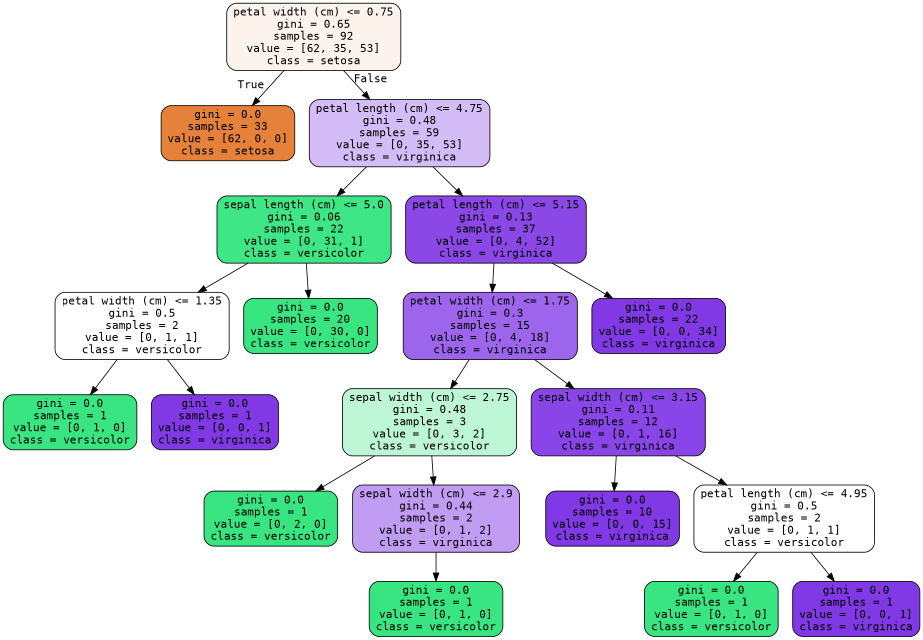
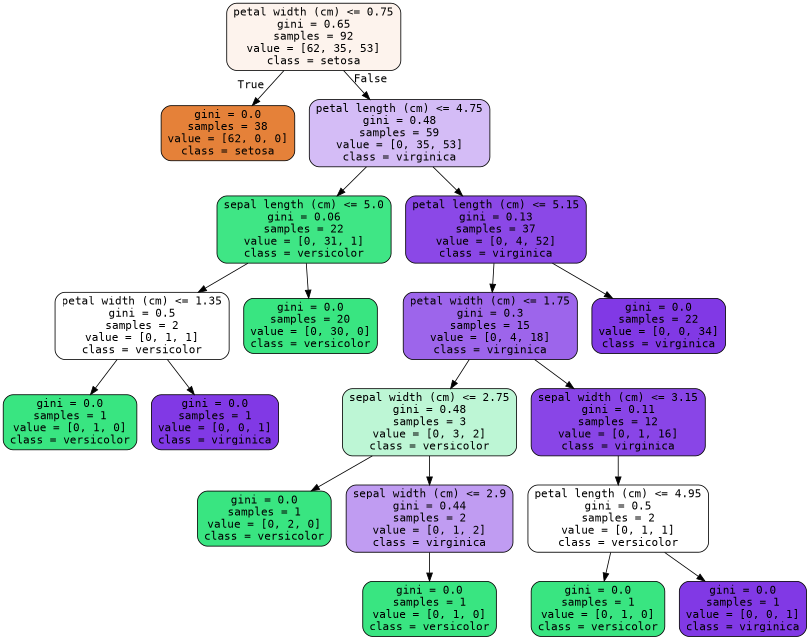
(228, 133) -> (228, 133)
(613, 519) -> none
